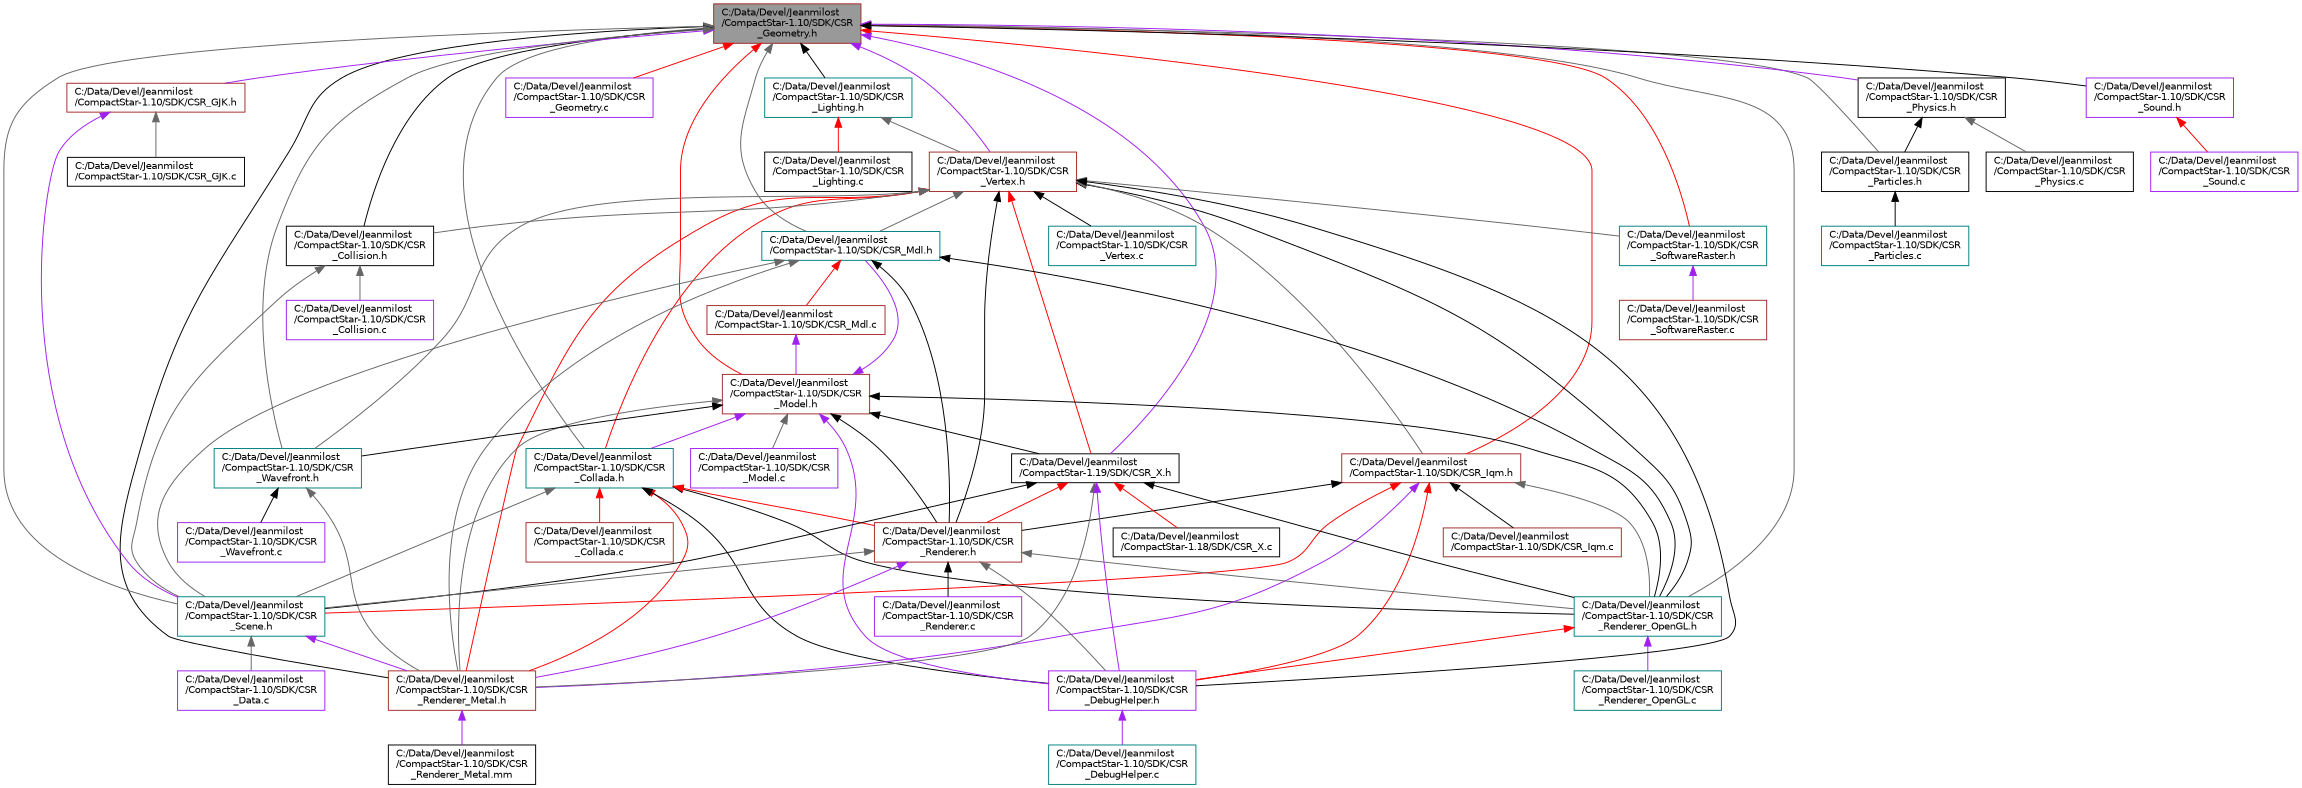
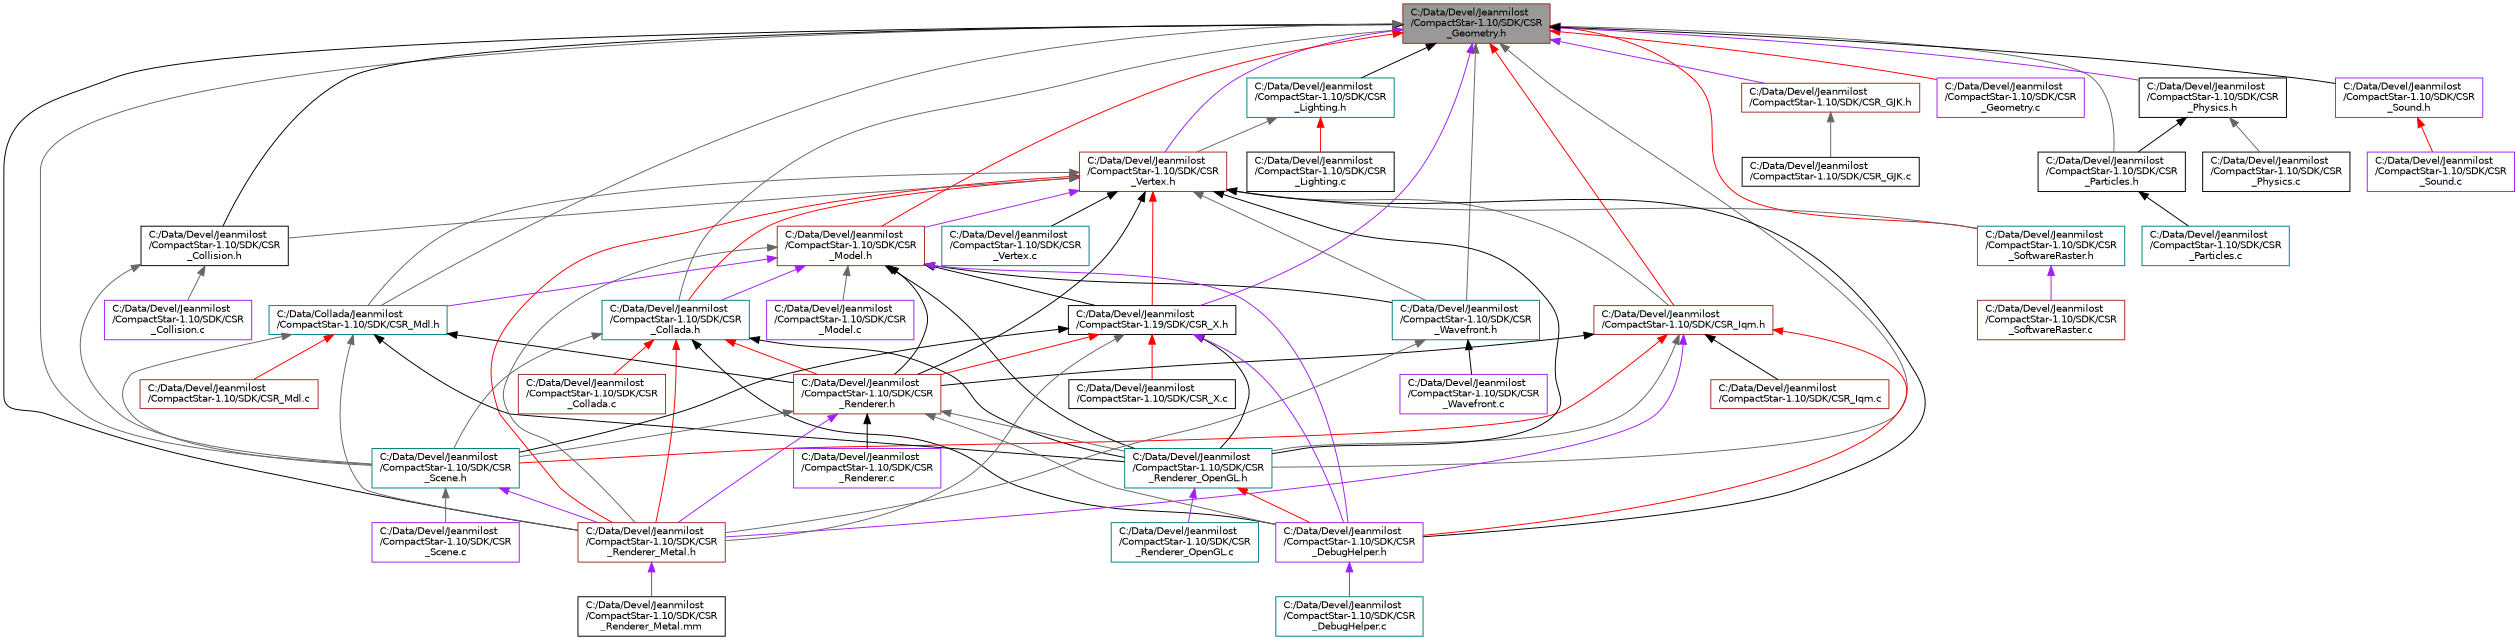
(851, 246) -> (358, 320)
(796, 359) -> (997, 210)
(48, 368) -> none
(1196, 542) -> (1152, 394)
(251, 691) -> (446, 542)
